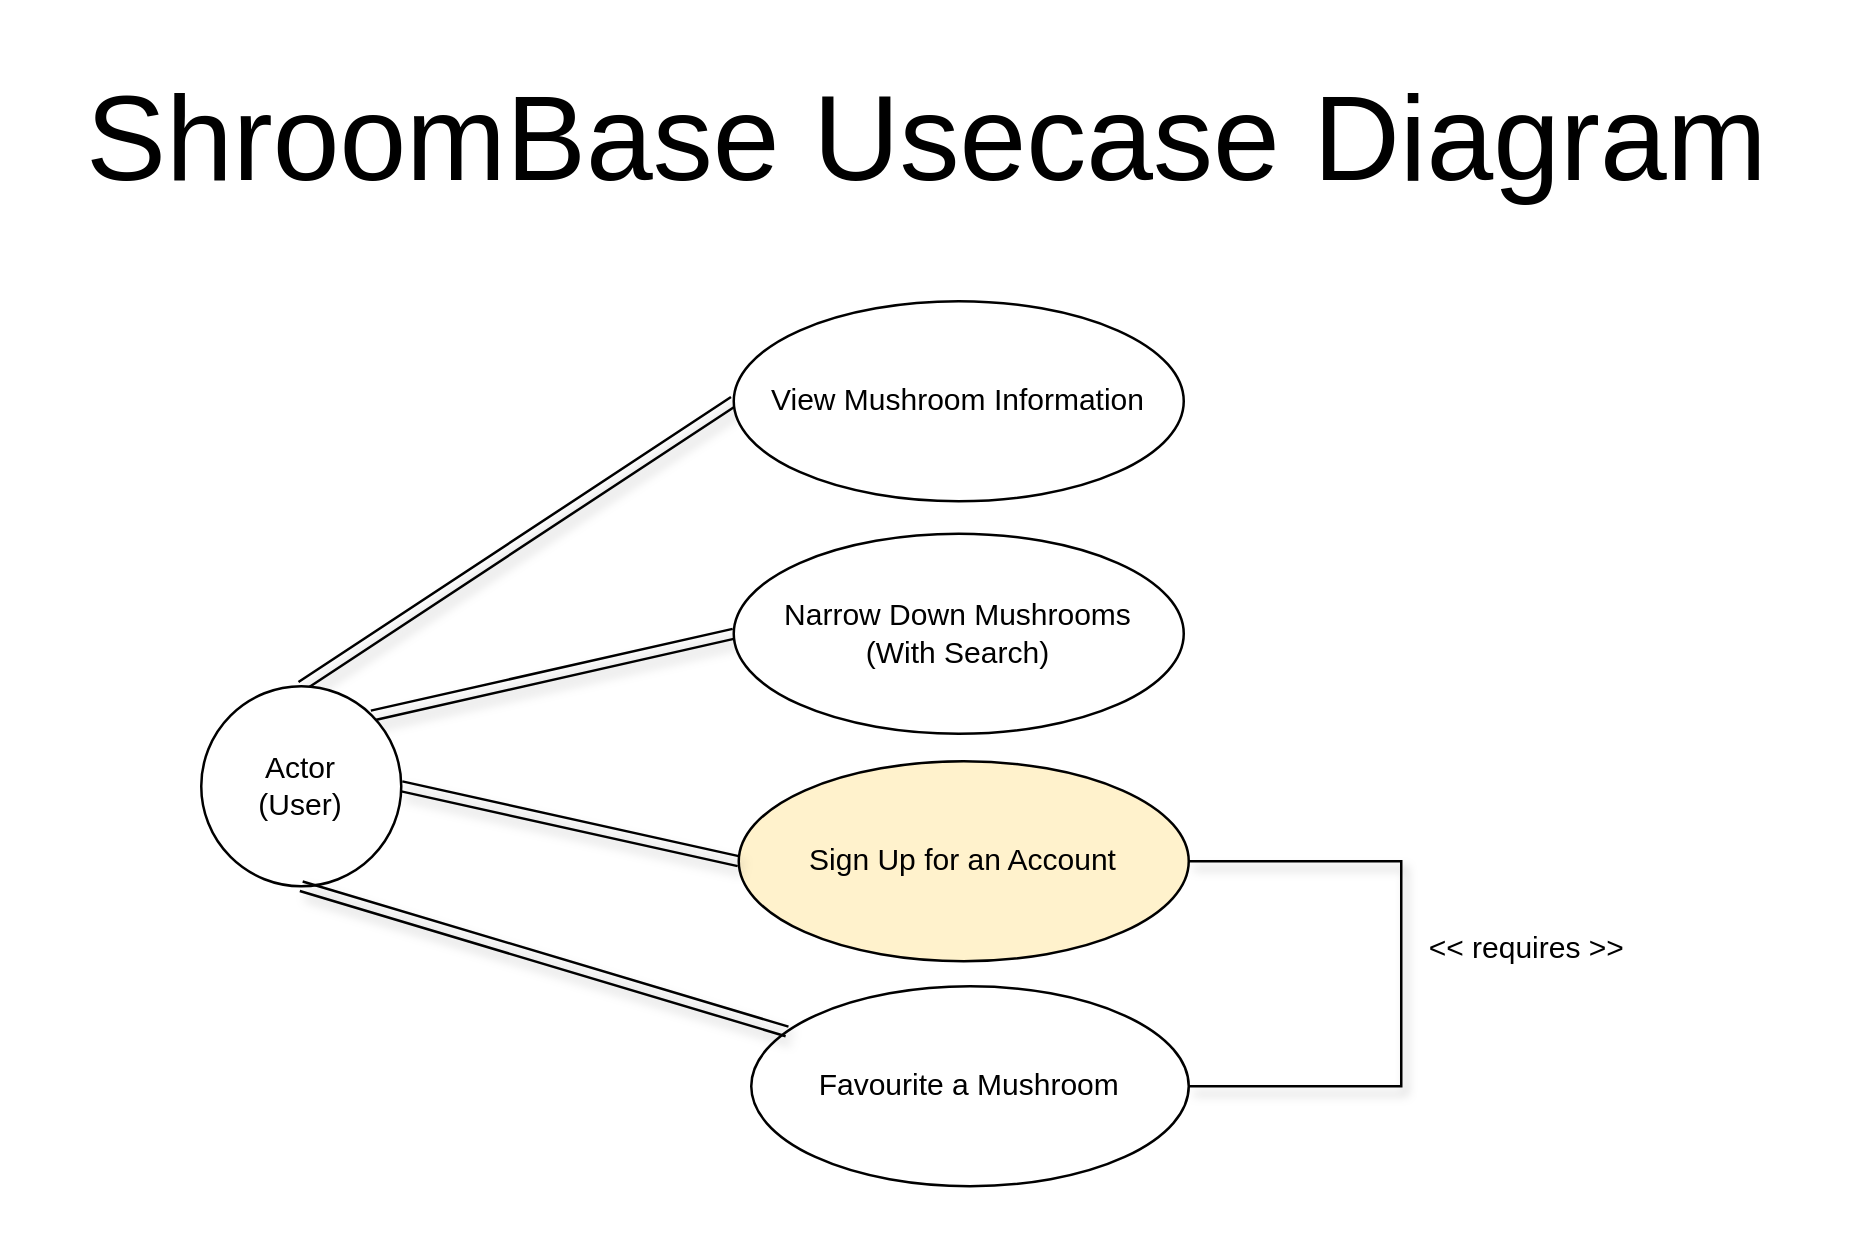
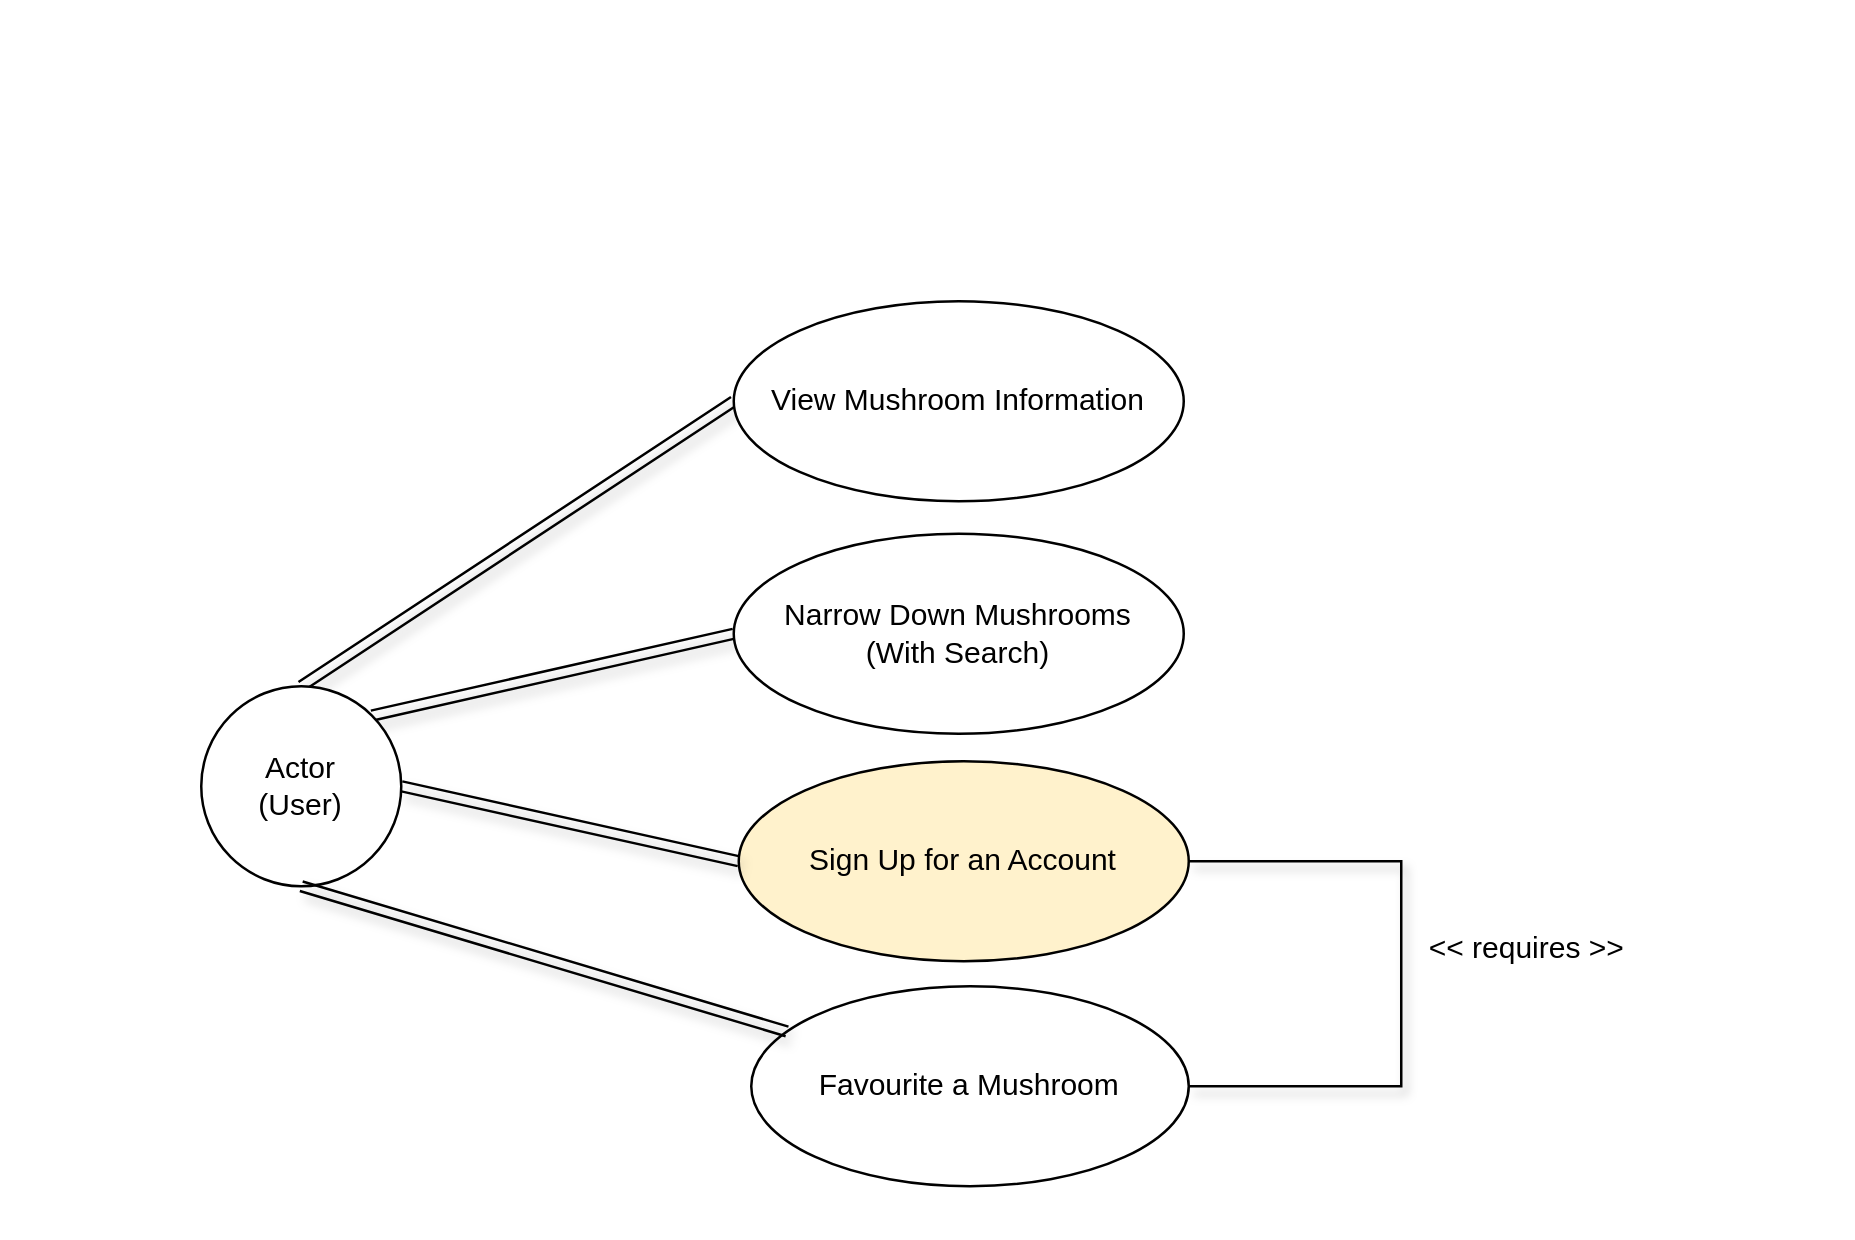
(926, 139) -> none
